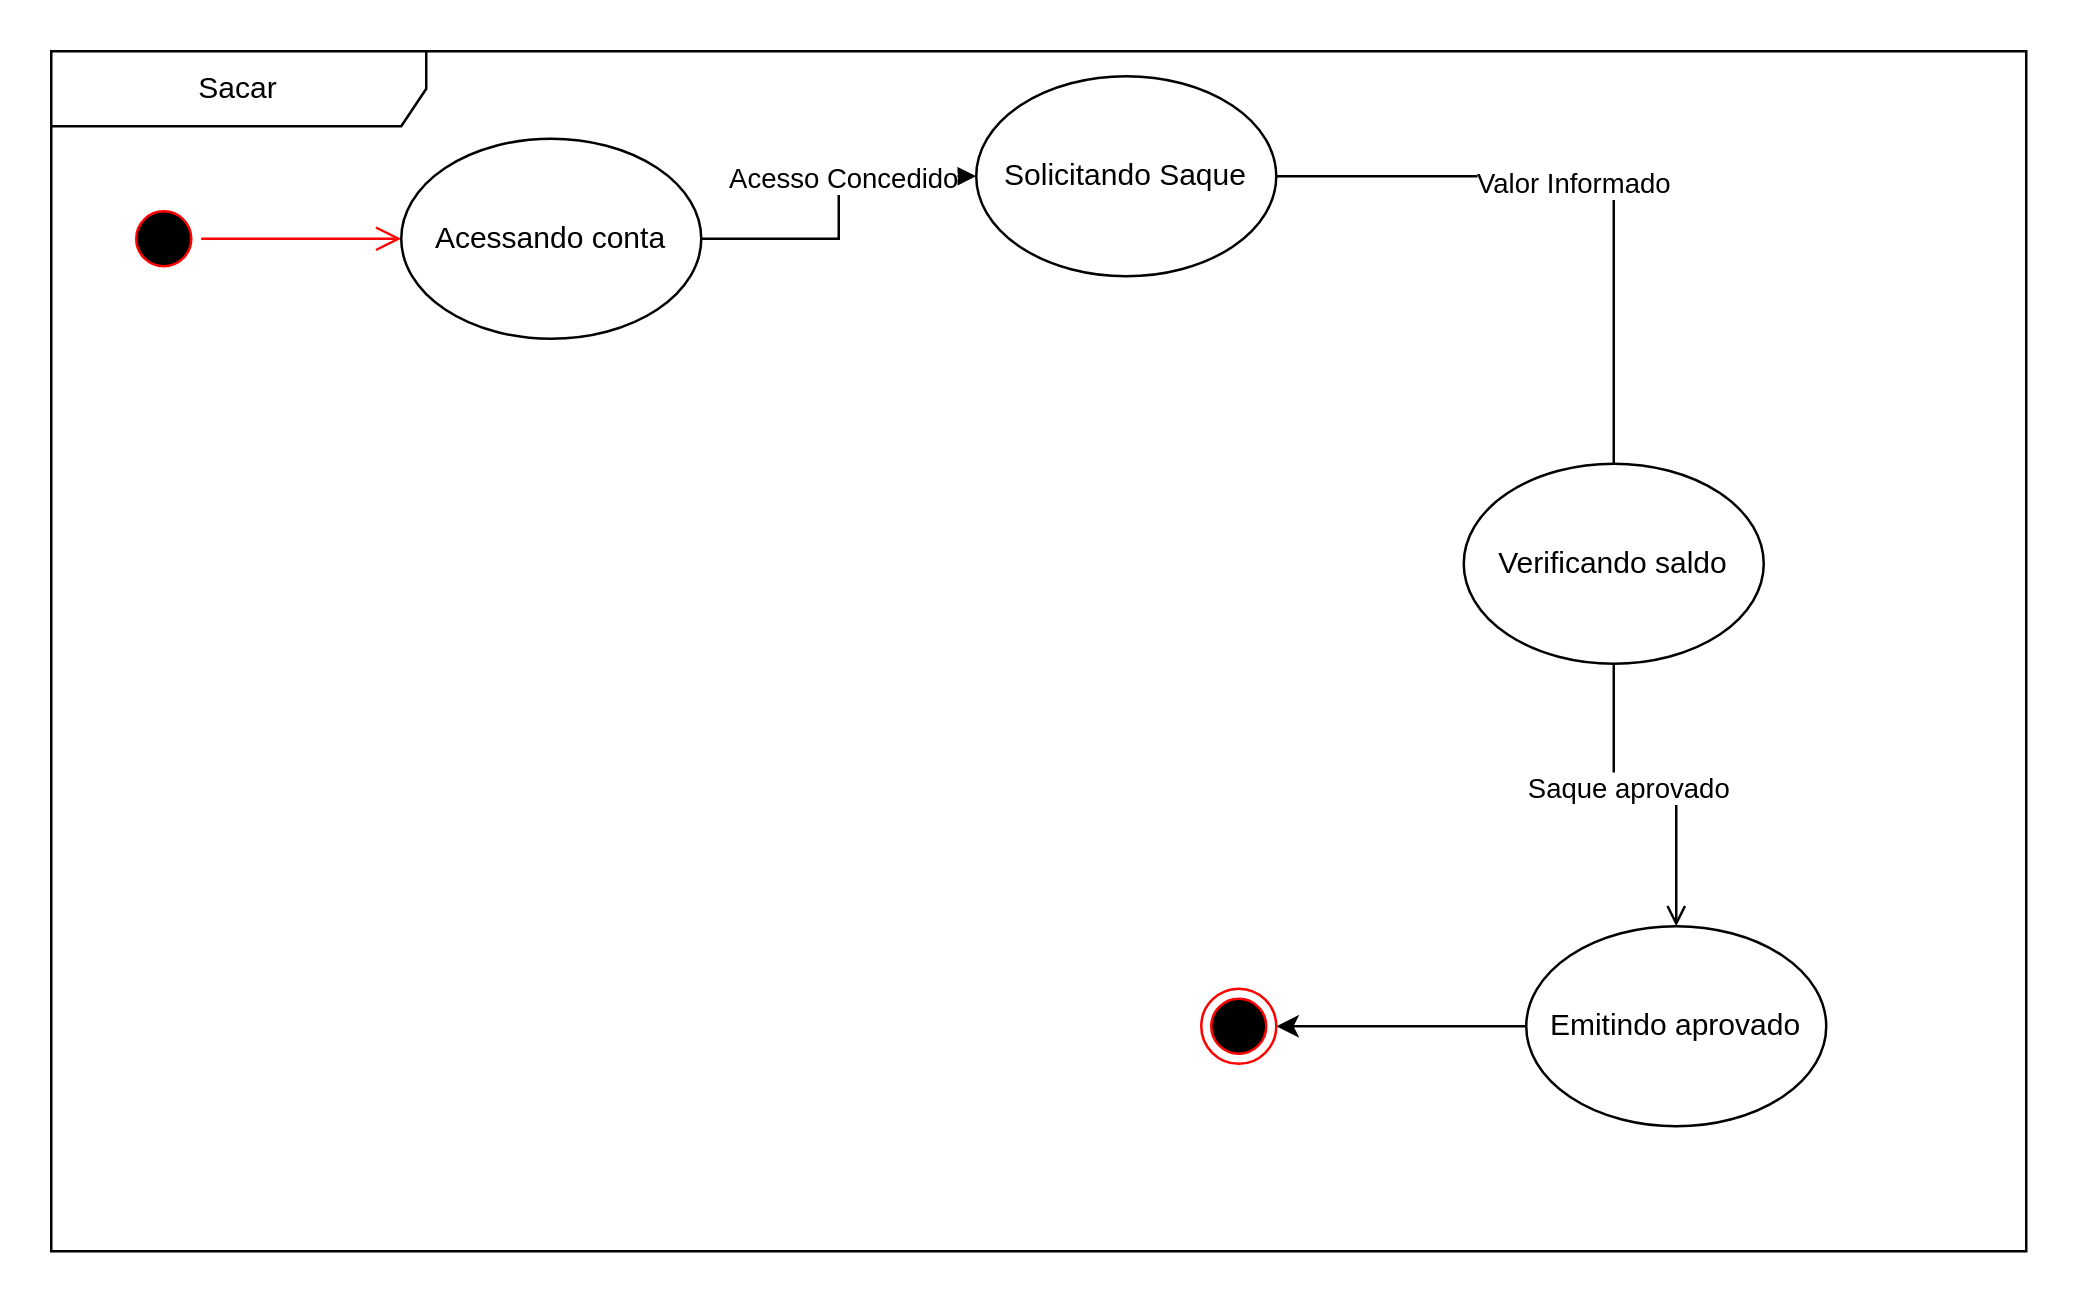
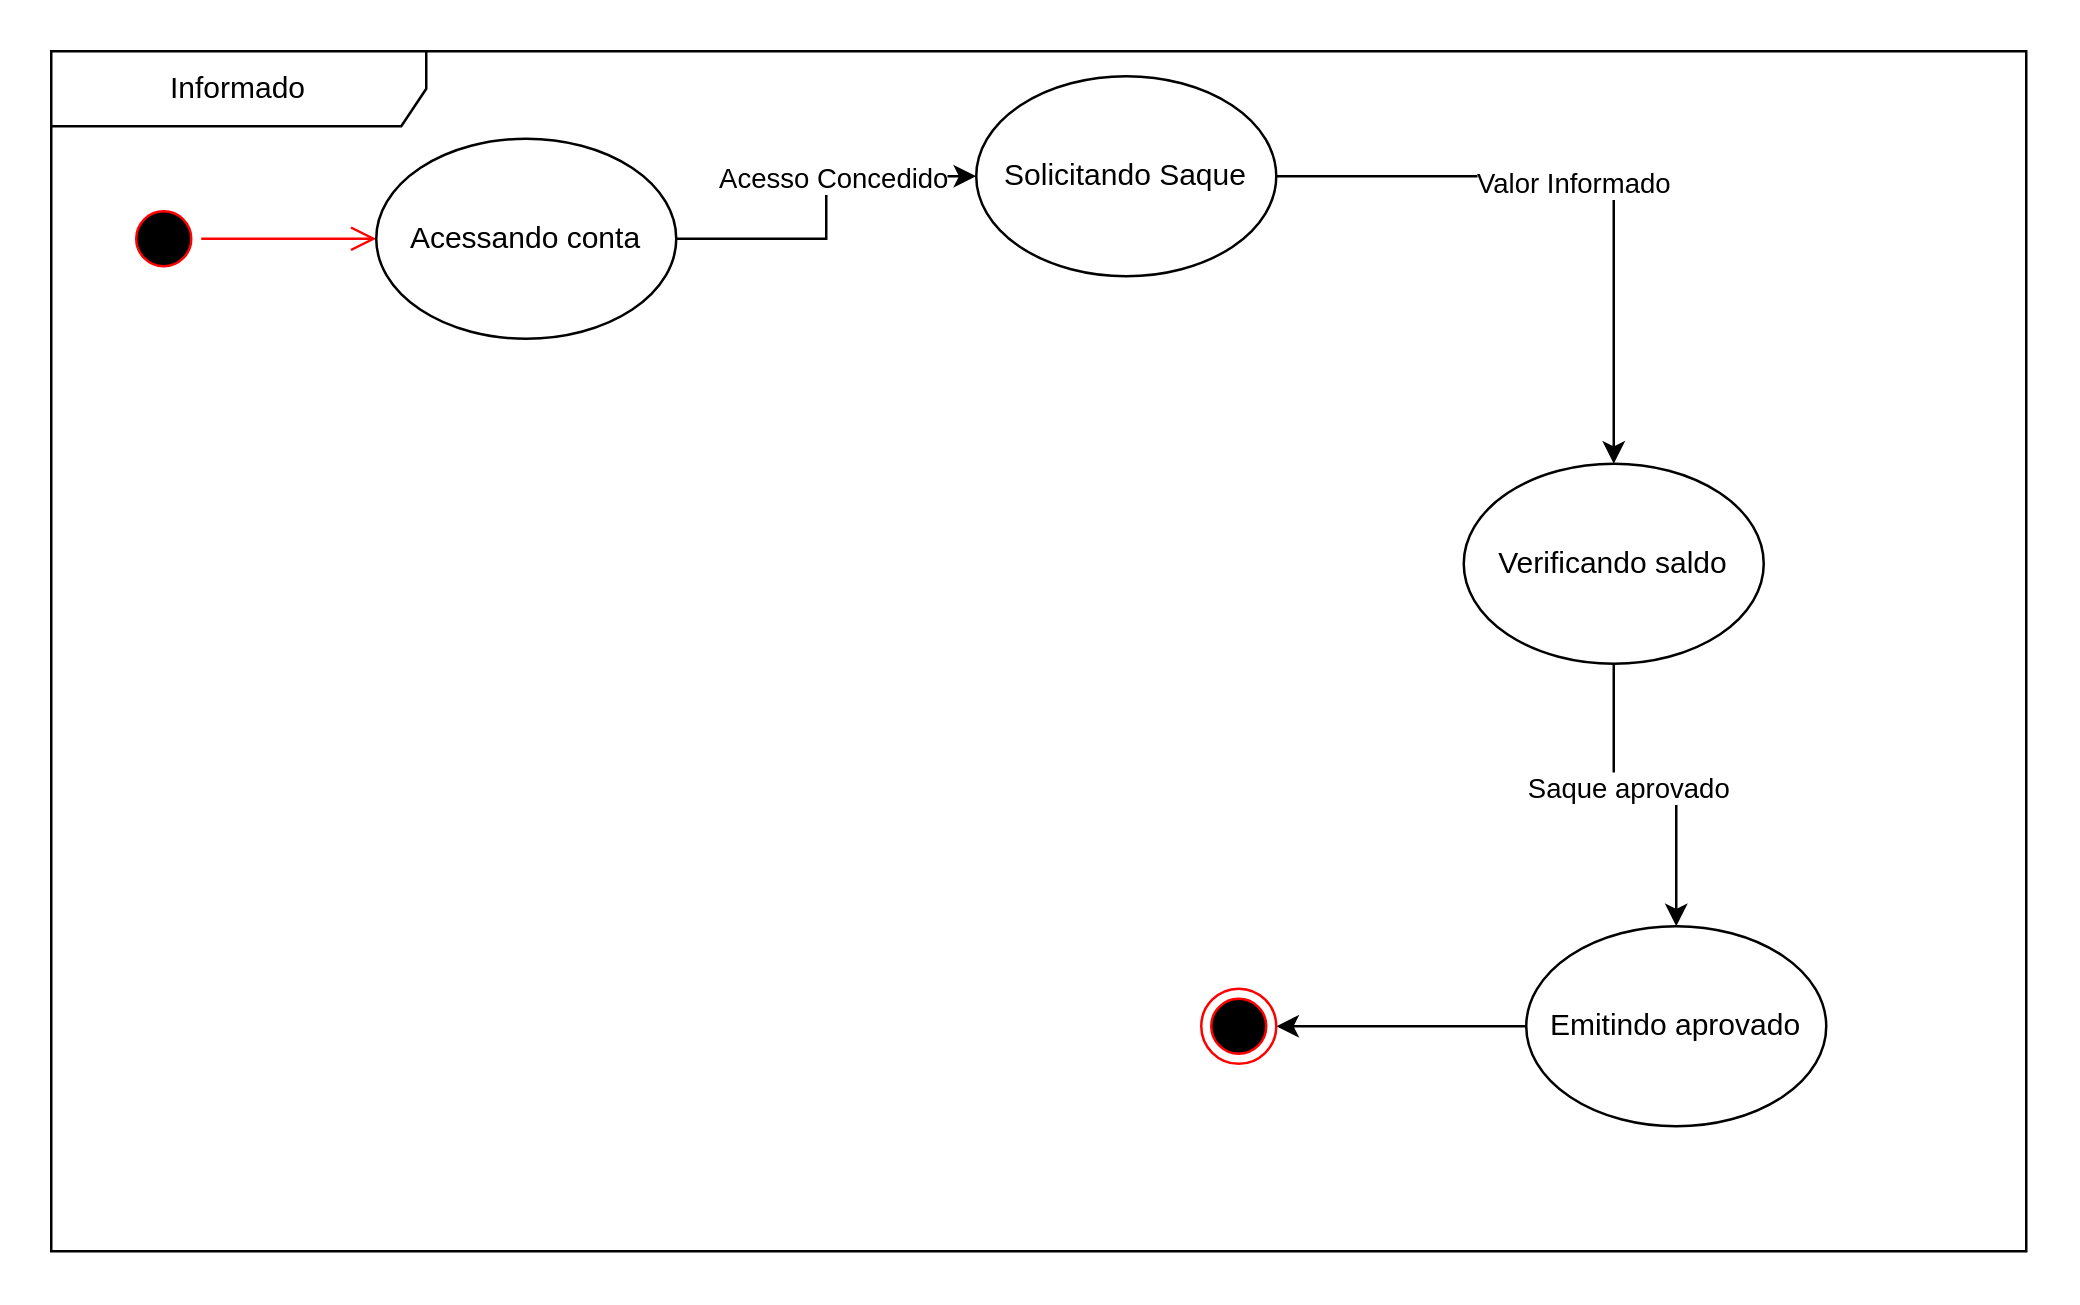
(239, 89) -> (239, 89)
(551, 239) -> (526, 239)
(1614, 452) -> (1614, 445)
(1676, 912) -> (1676, 908)
